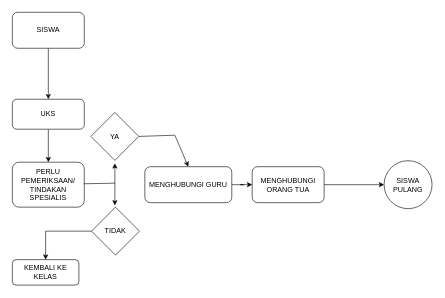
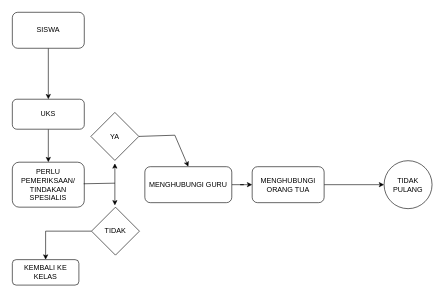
(408, 185) -> (408, 185)
